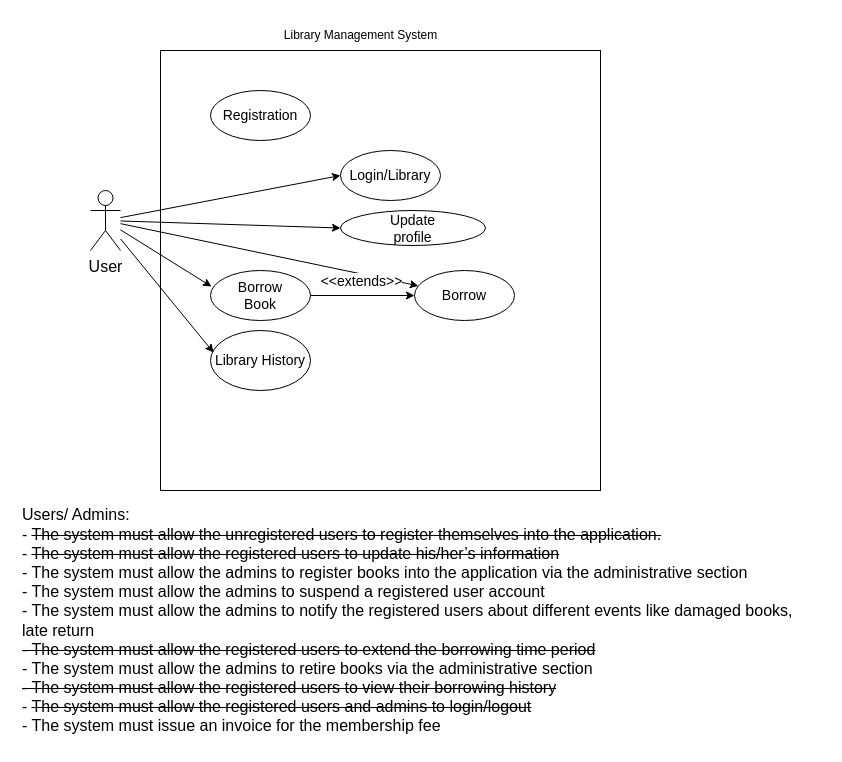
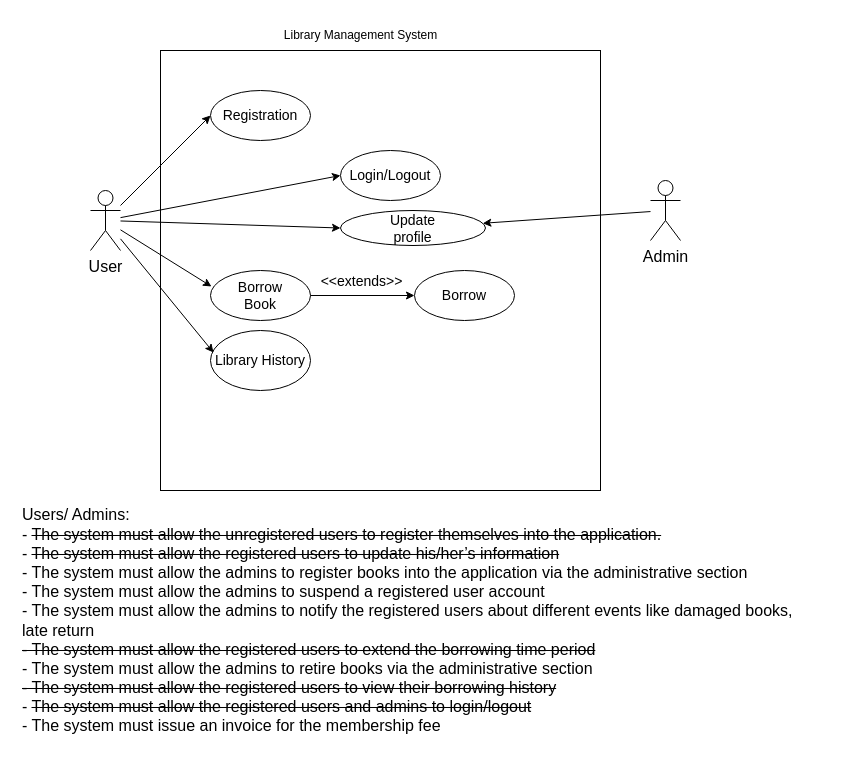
(391, 176) -> (391, 176)
none -> (666, 211)
none -> (570, 217)
(239, 248) -> (163, 163)
